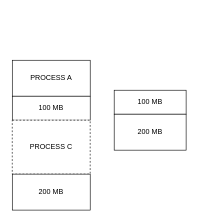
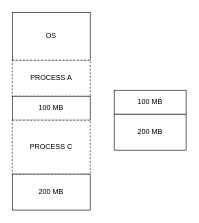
none -> (51, 36)
(51, 78) -> (51, 78)
